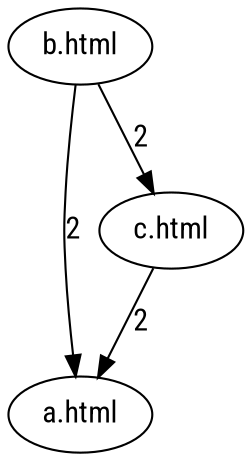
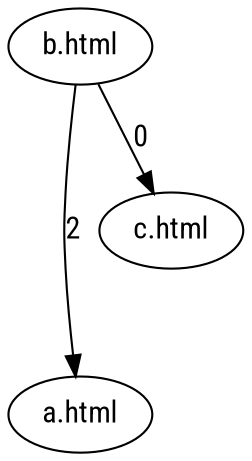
(141, 139) -> (141, 139)
(131, 313) -> none
